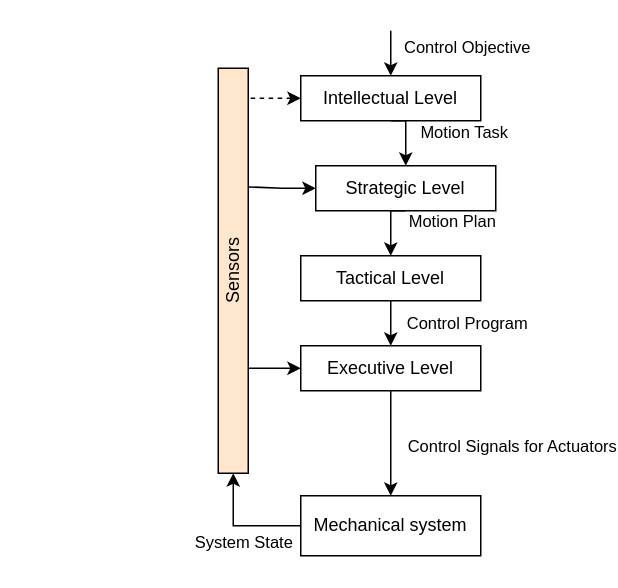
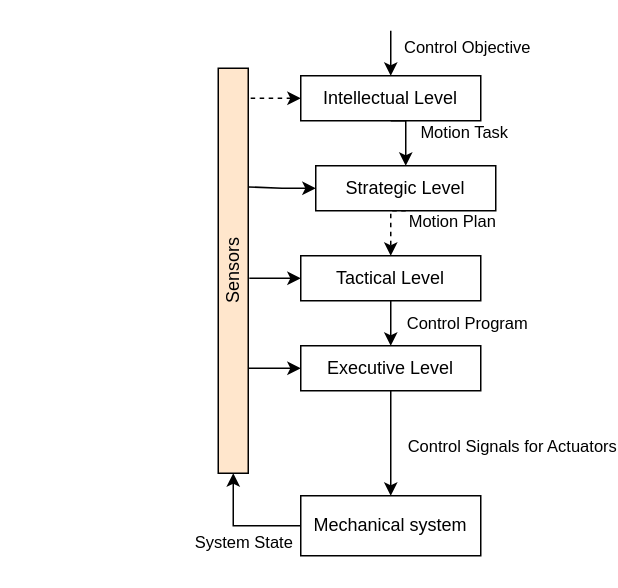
(391, 225) -> (391, 225)
none -> (271, 278)
